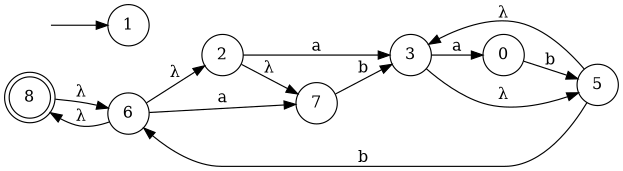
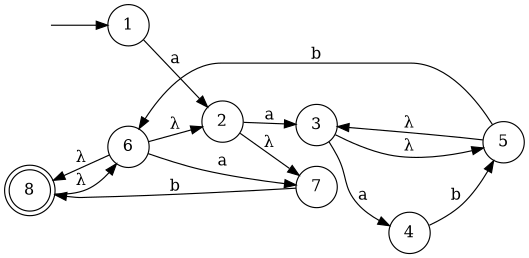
(504, 55) -> (410, 233)
none -> (172, 69)
(359, 82) -> (181, 194)
